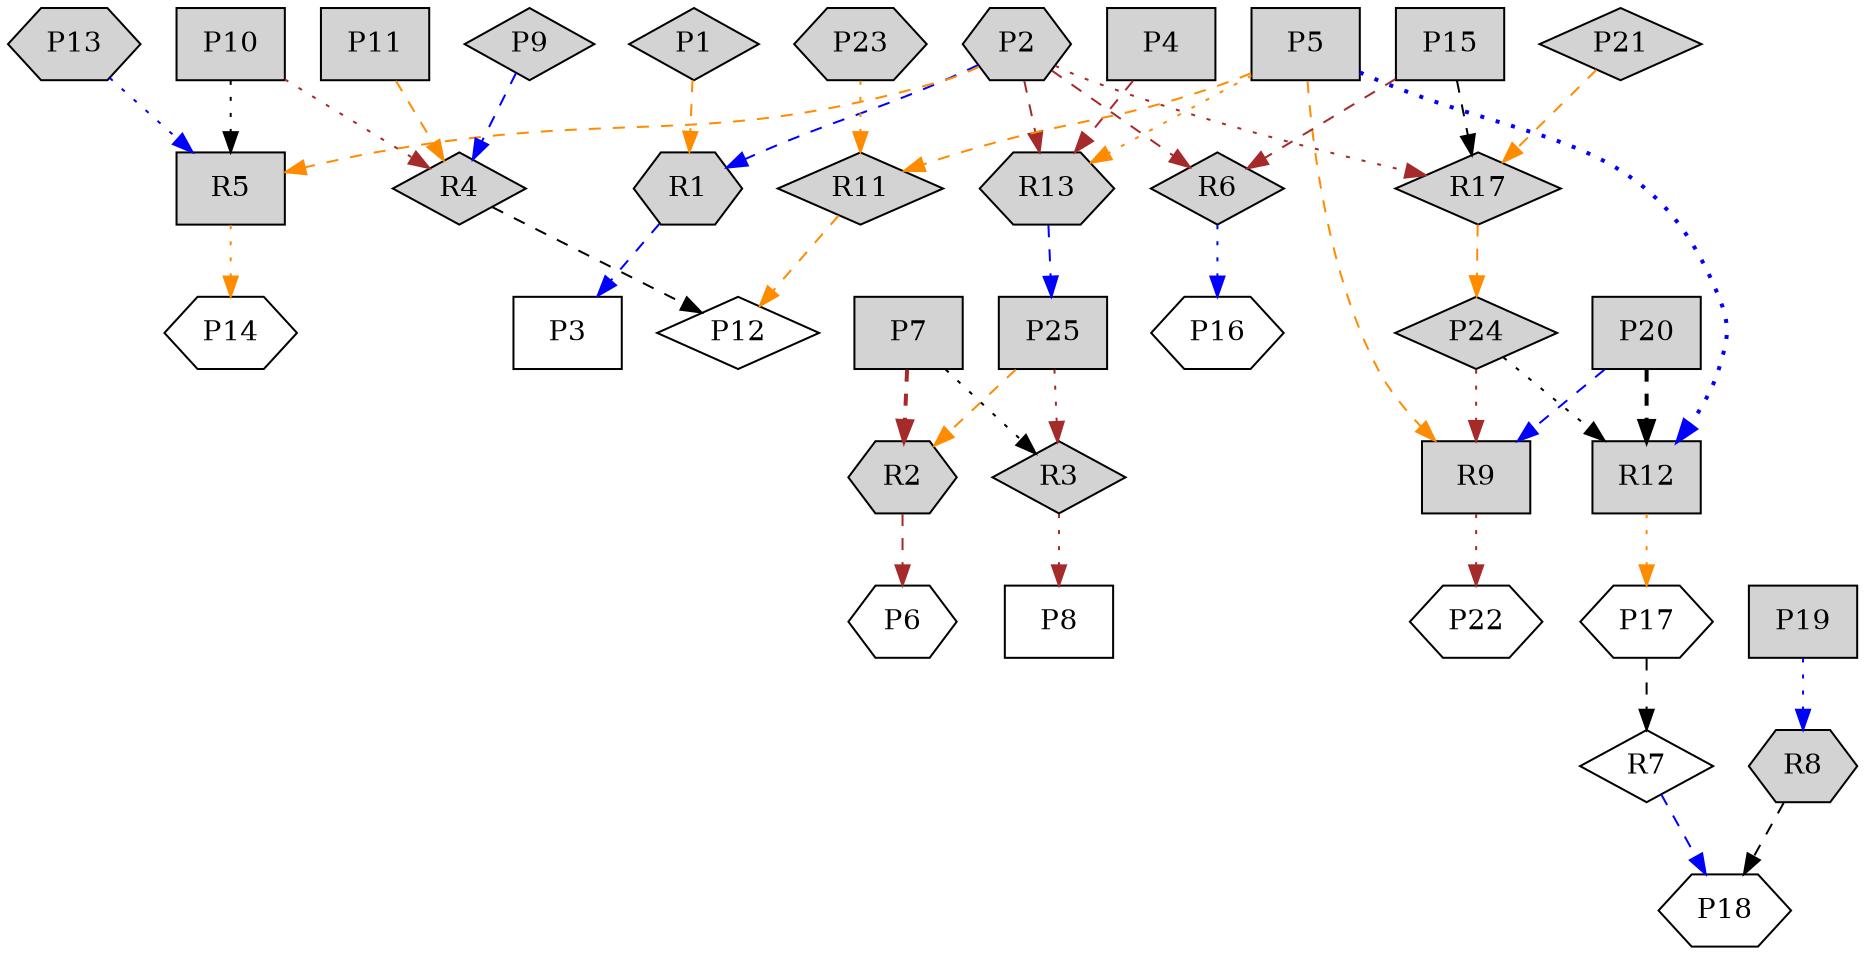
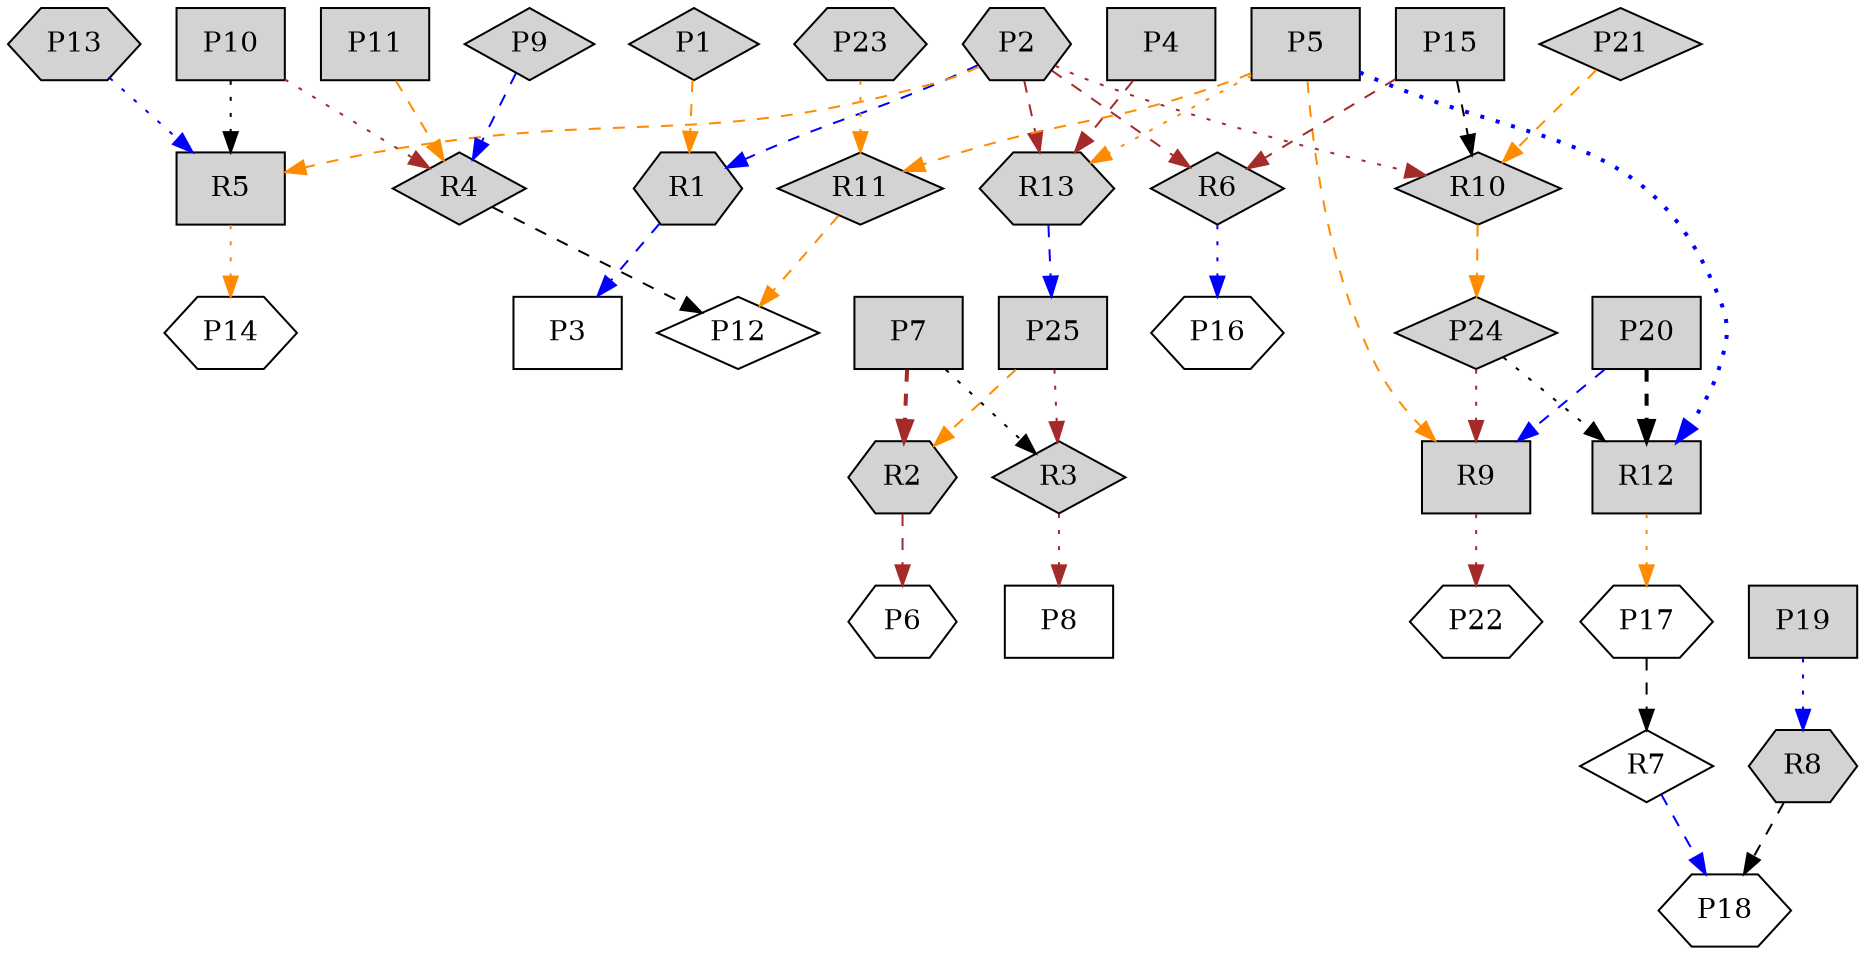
(1478, 189) -> (1478, 189)
